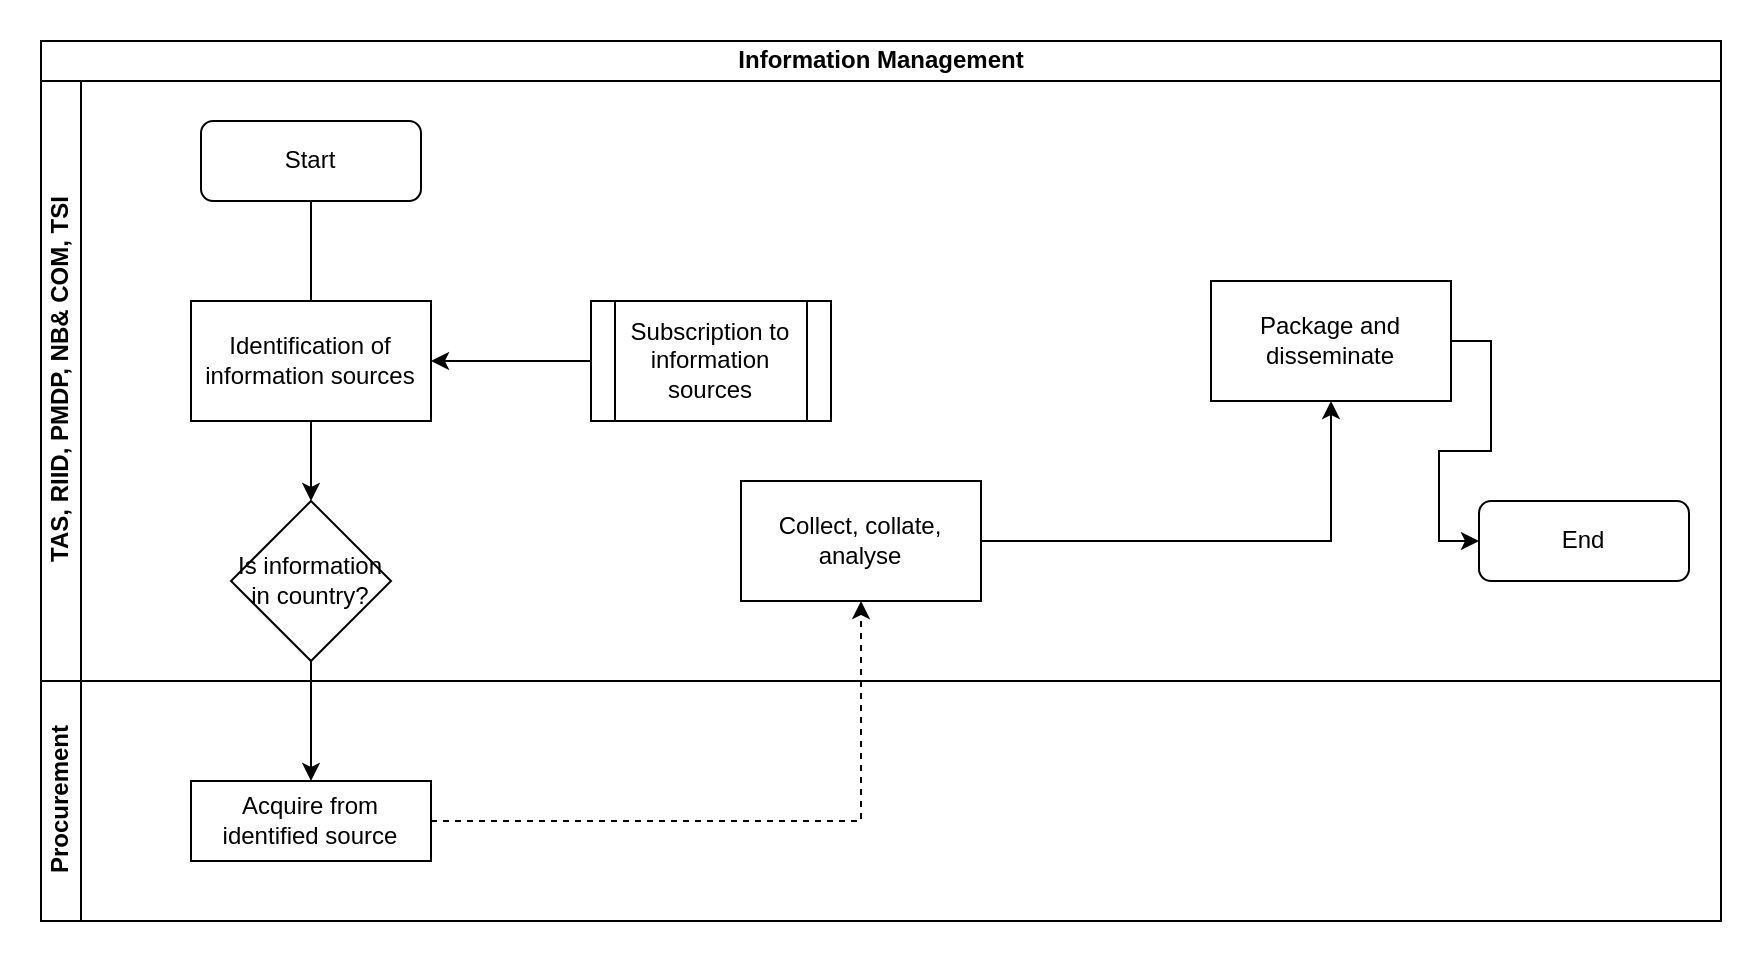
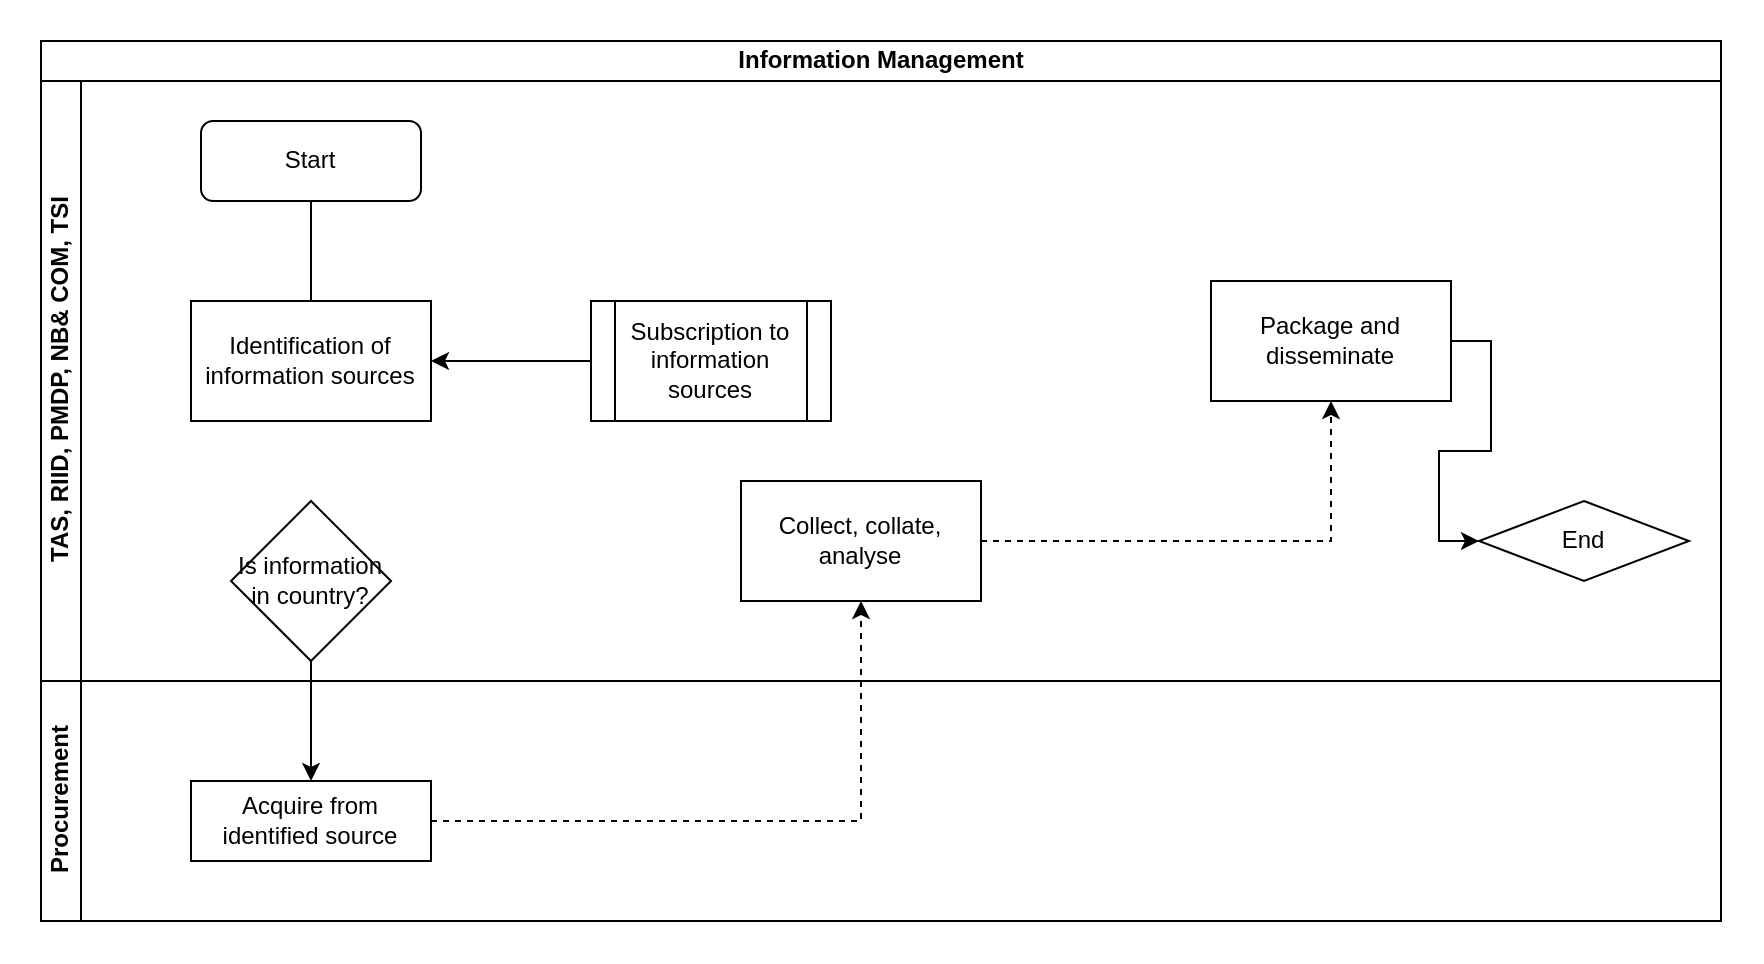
(311, 454) -> none
(1221, 541) -> (1221, 541)
(1584, 541) -> (1584, 541)
